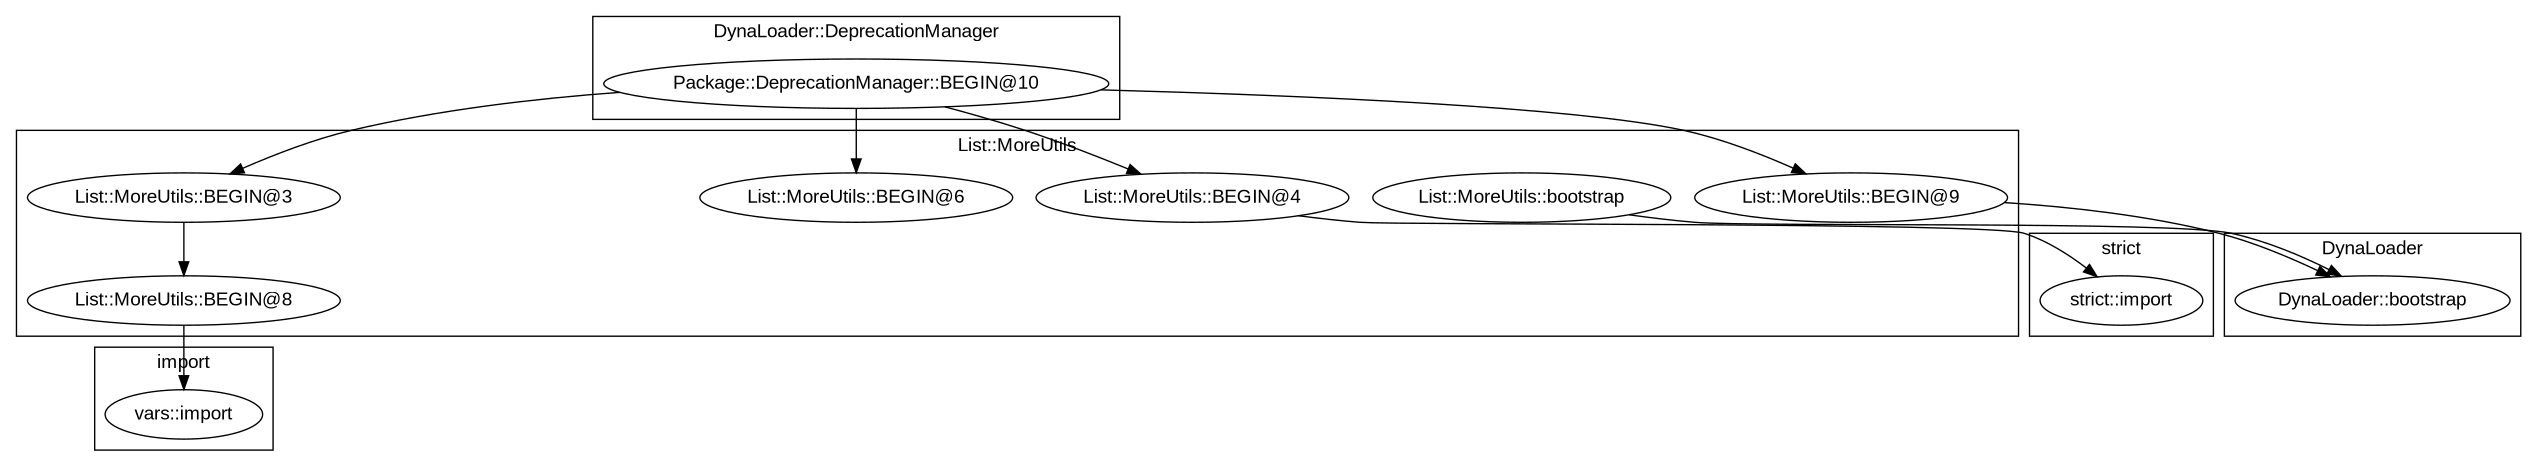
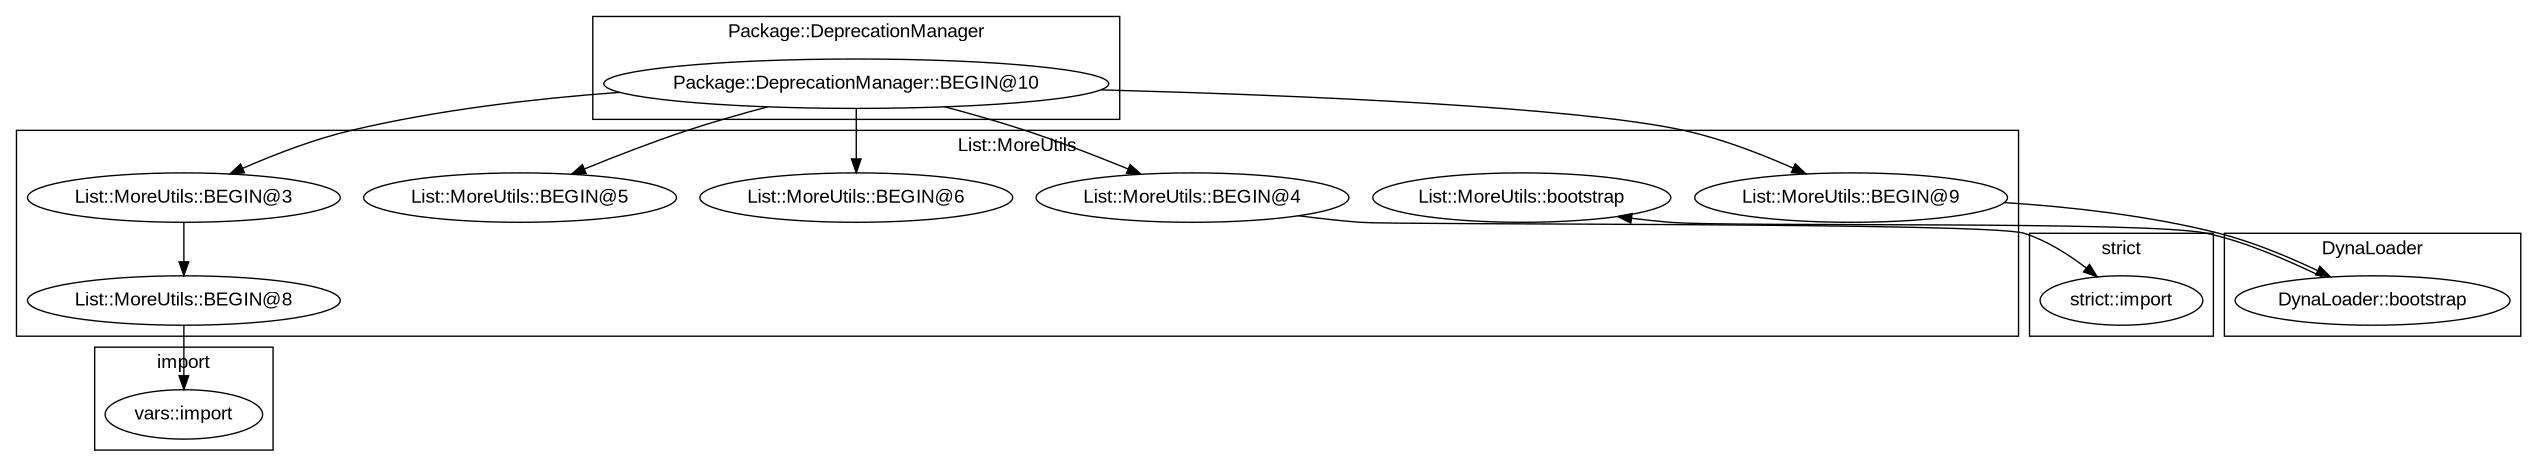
(856, 32) -> (856, 32)
none -> (520, 198)
(1982, 225) -> (1982, 225)
